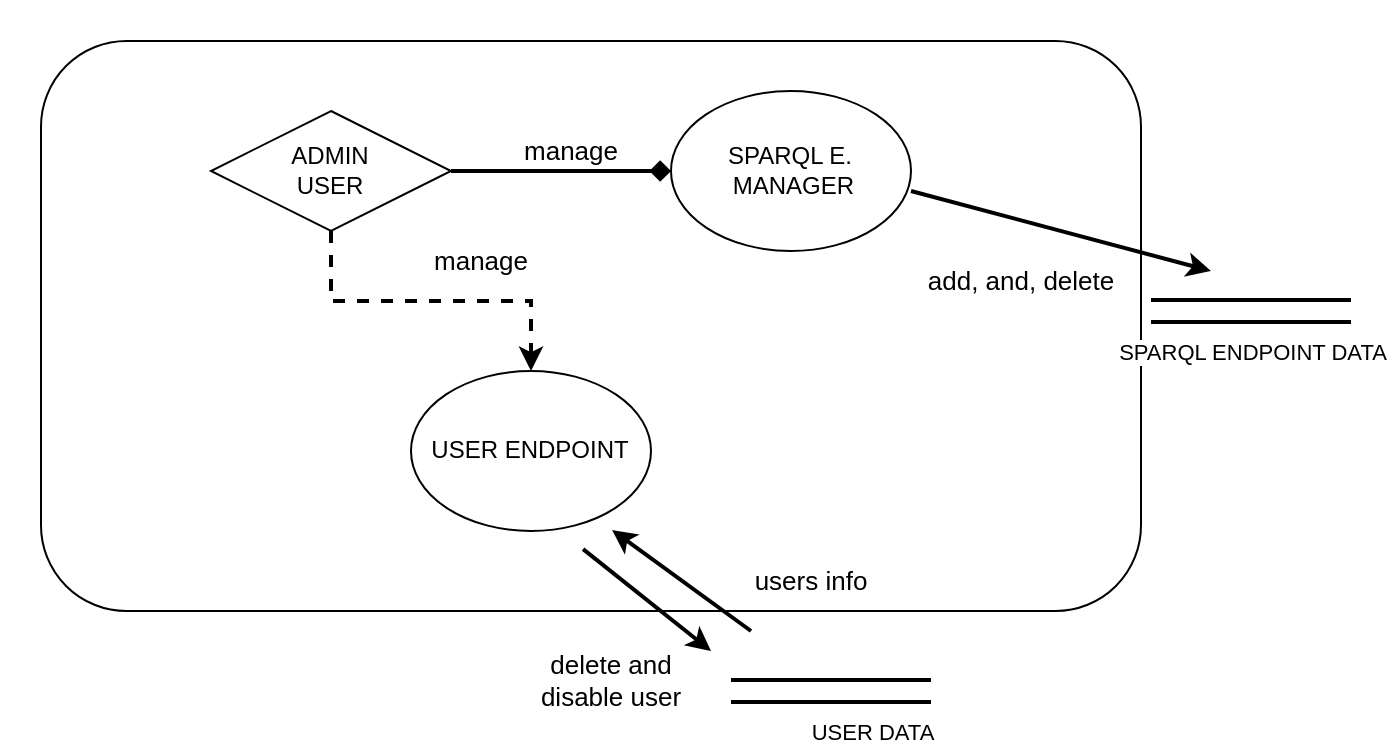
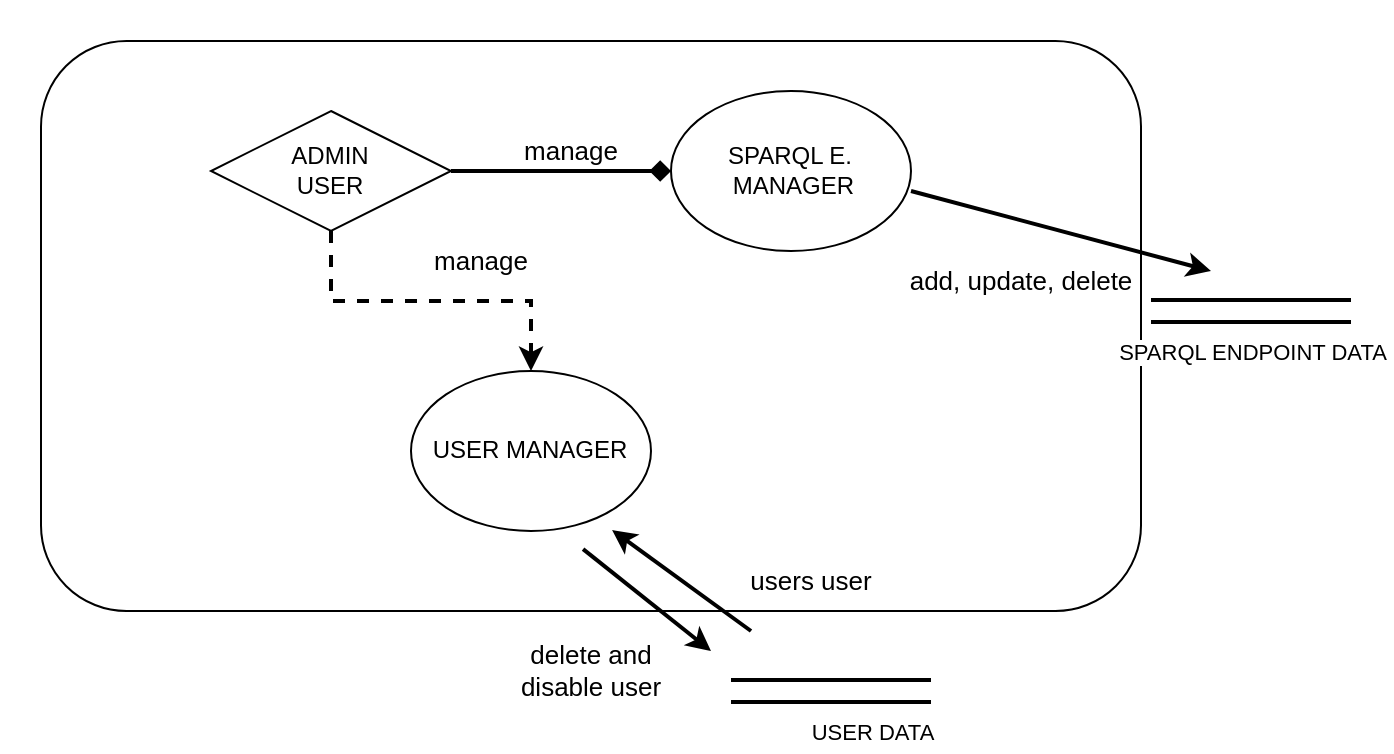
(1022, 281) -> (1022, 281)
(531, 451) -> (531, 451)
(812, 581) -> (812, 581)
(611, 681) -> (591, 671)
